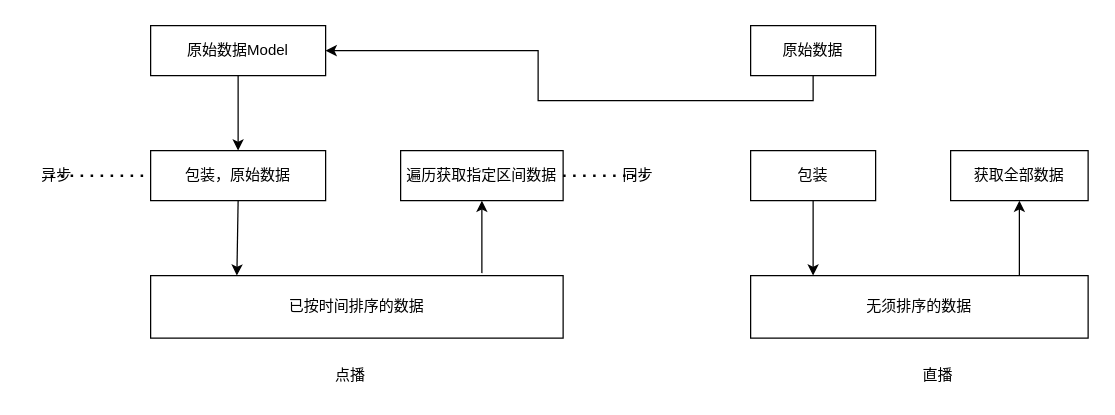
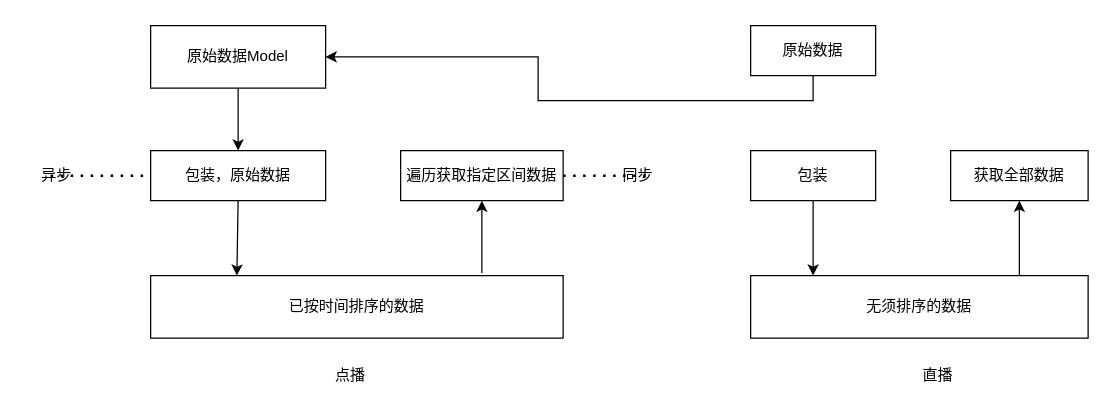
(238, 51) -> (238, 57)
